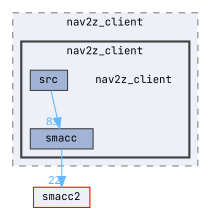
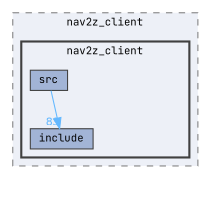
(134, 80) -> none
(62, 139) -> (62, 139)
(62, 197) -> none
